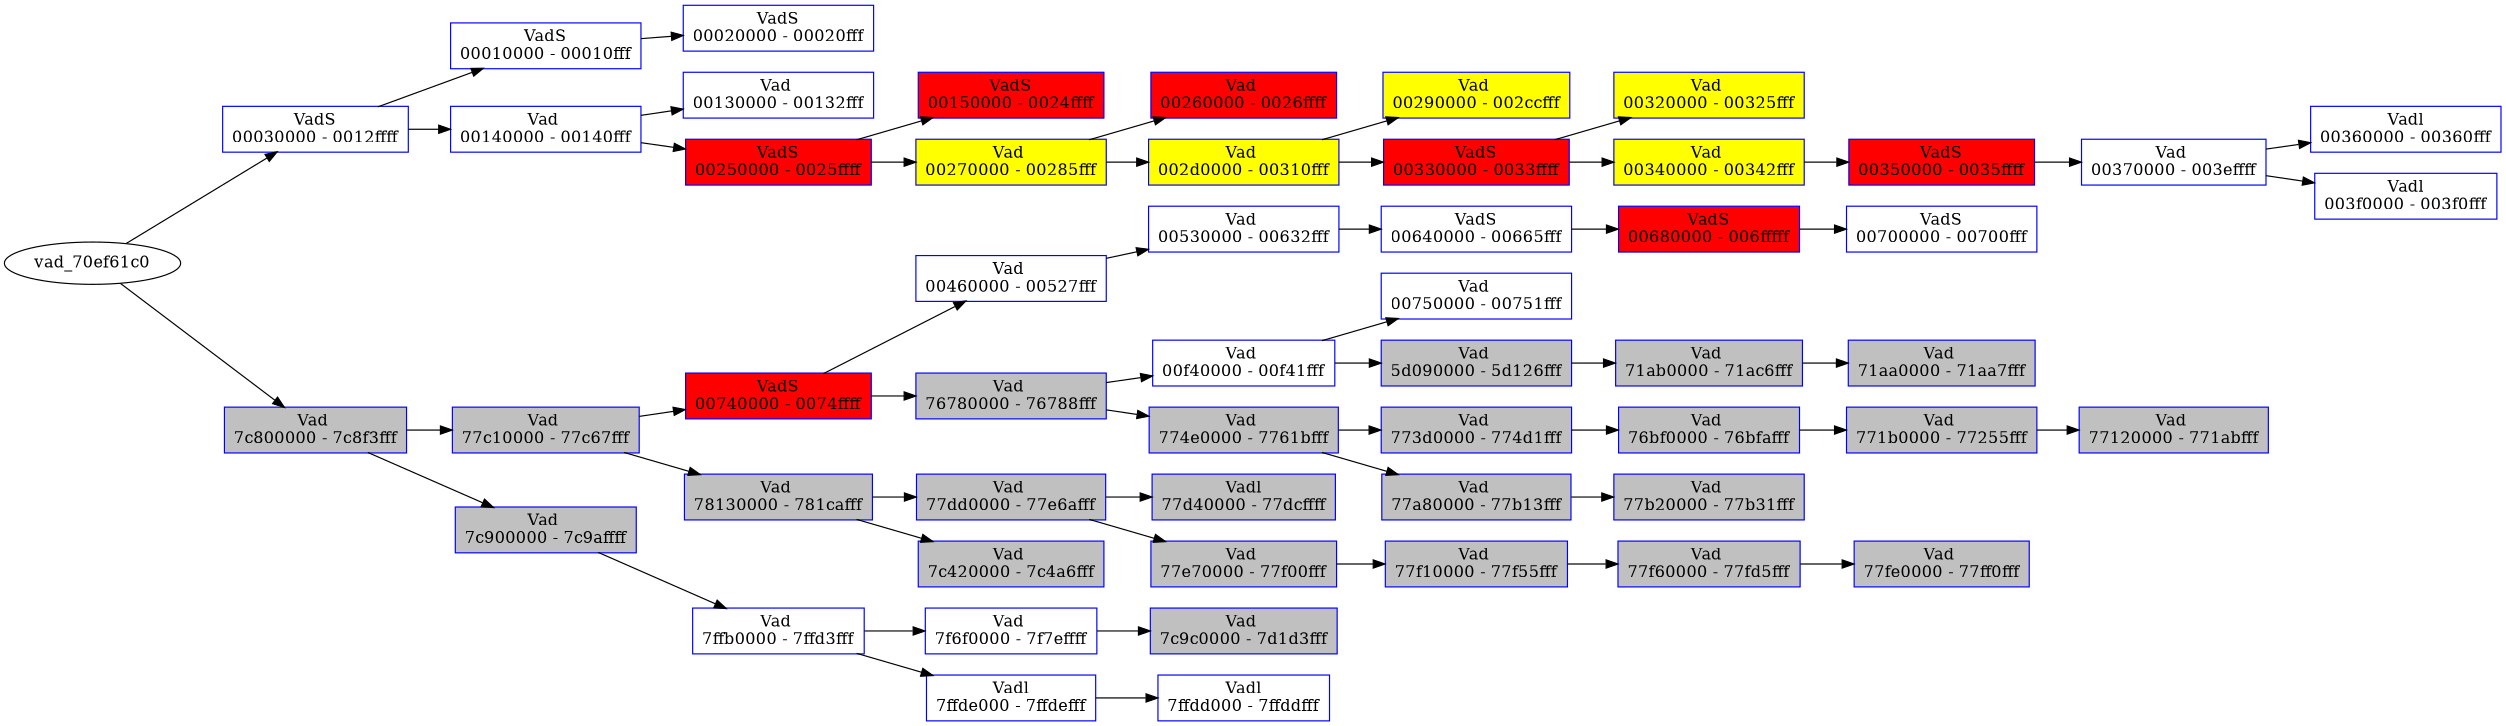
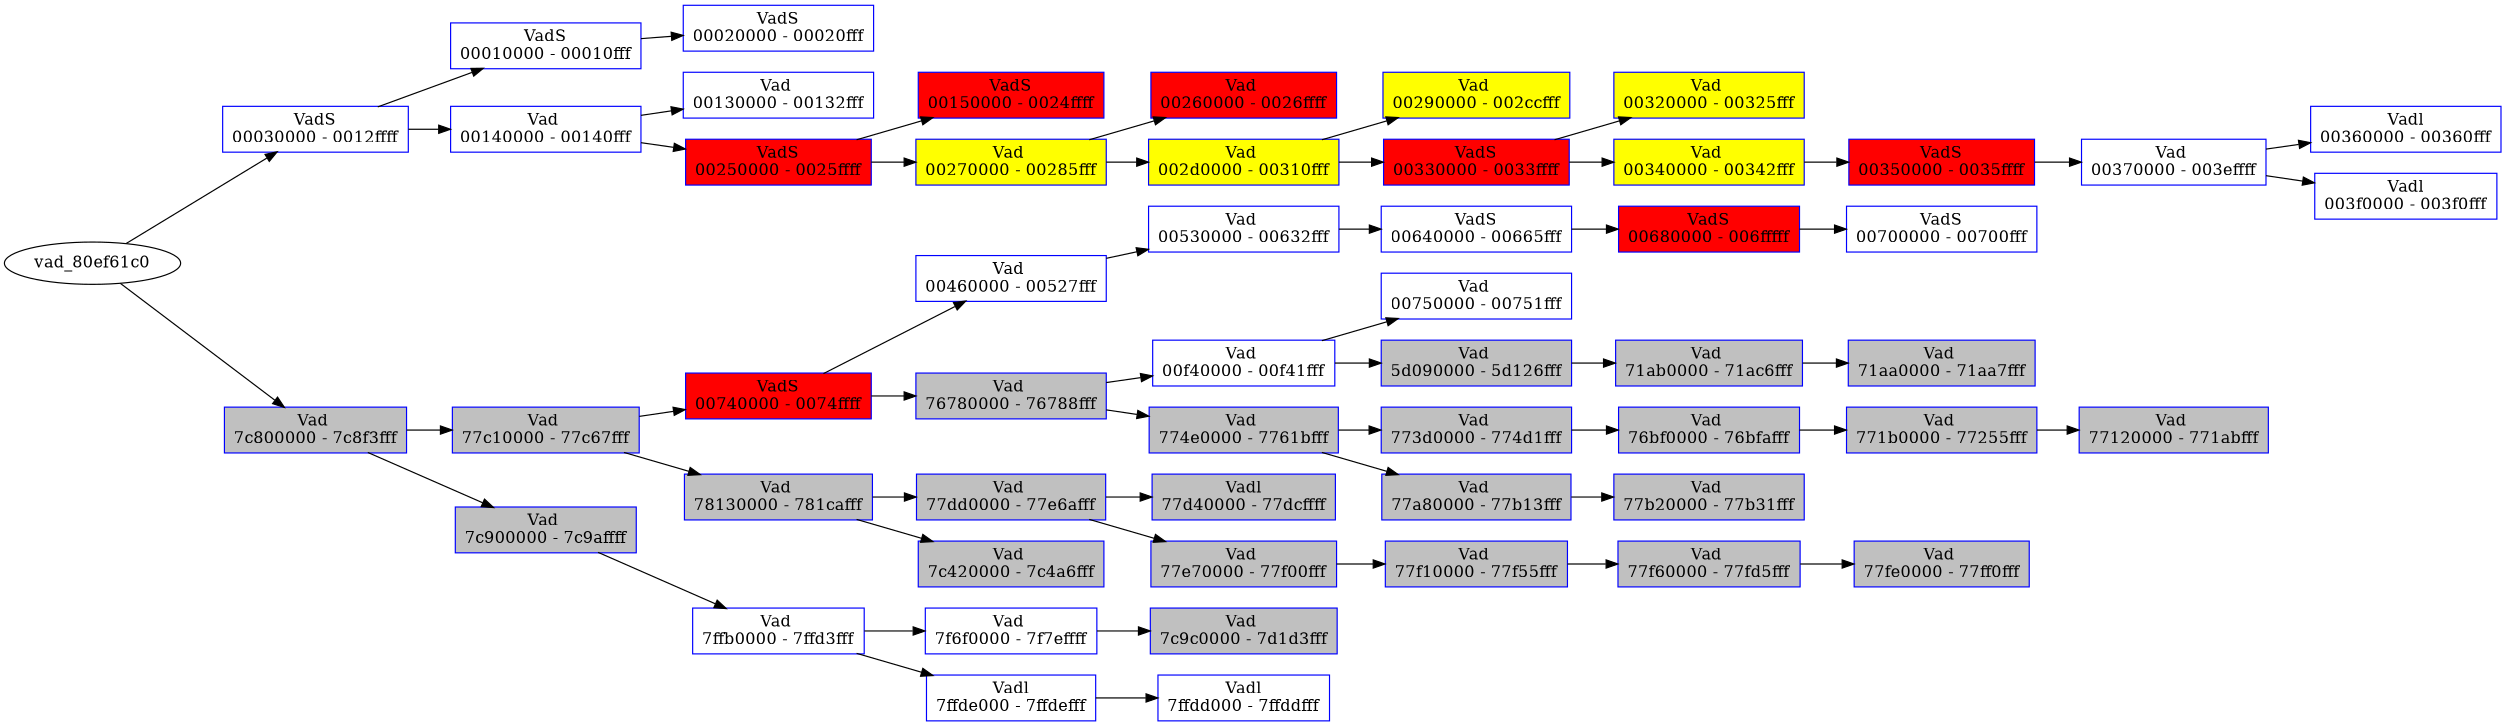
(93, 263) -> (93, 263)
